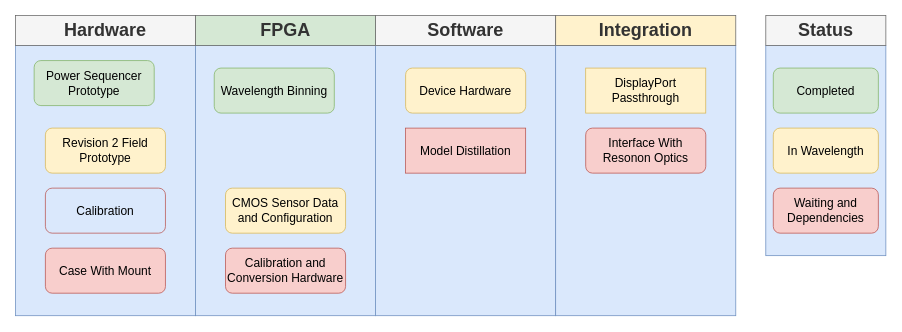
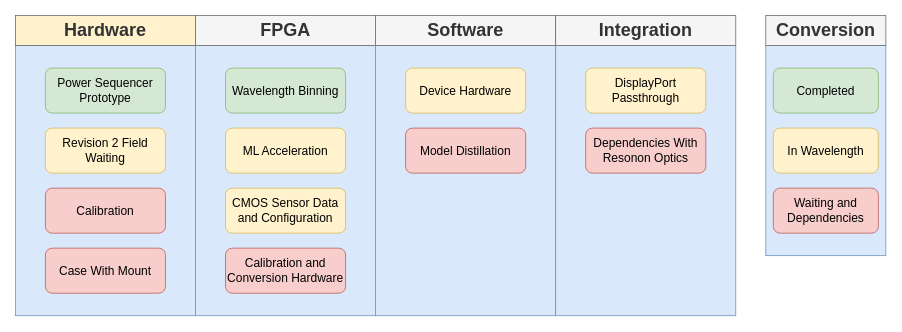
(105, 30) -> (105, 30)
(285, 30) -> (285, 30)
(645, 30) -> (645, 30)
(825, 30) -> (825, 30)
(94, 83) -> (105, 90)
(274, 90) -> (285, 90)
(645, 90) -> (645, 90)
(105, 150) -> (105, 150)
none -> (285, 150)
(465, 150) -> (465, 150)
(645, 150) -> (645, 150)
(105, 210) -> (105, 210)
